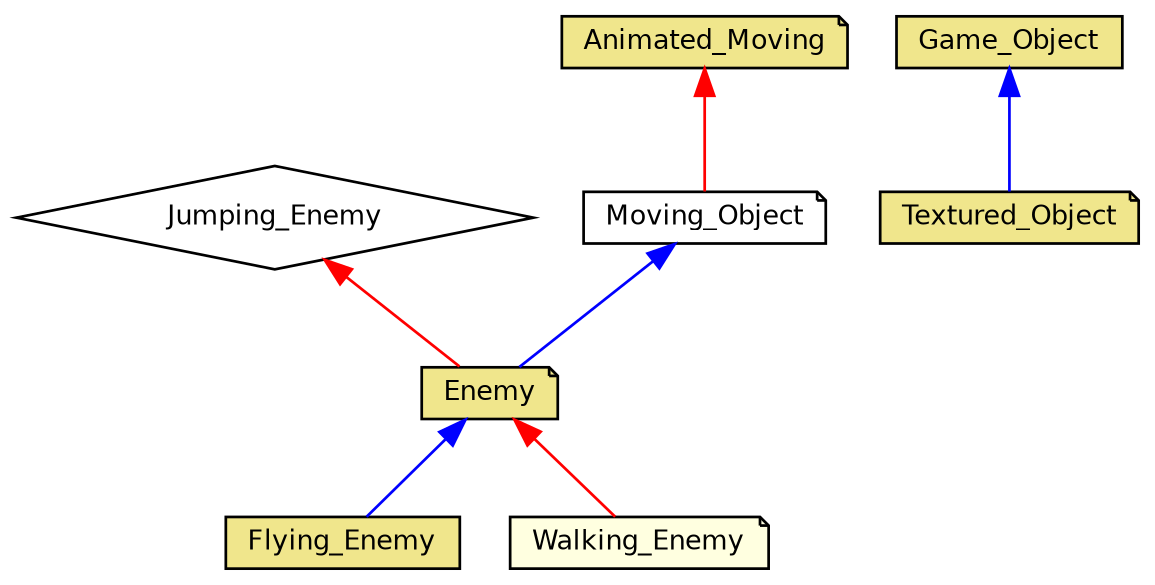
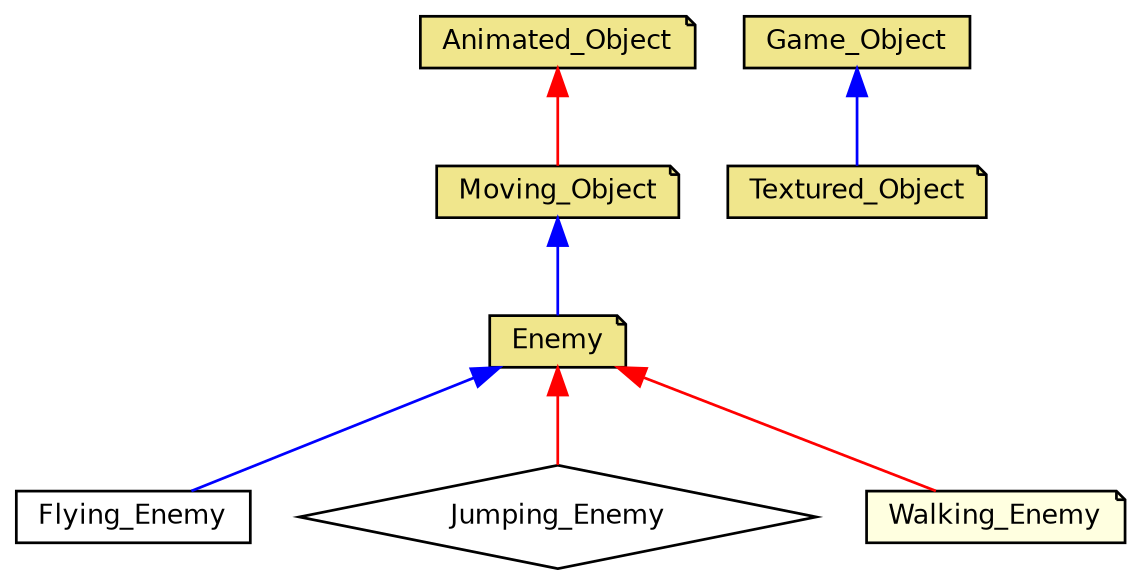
(705, 42) -> (558, 42)
(705, 218) -> (558, 192)
(403, 322) -> (558, 430)
(343, 543) -> (133, 517)
